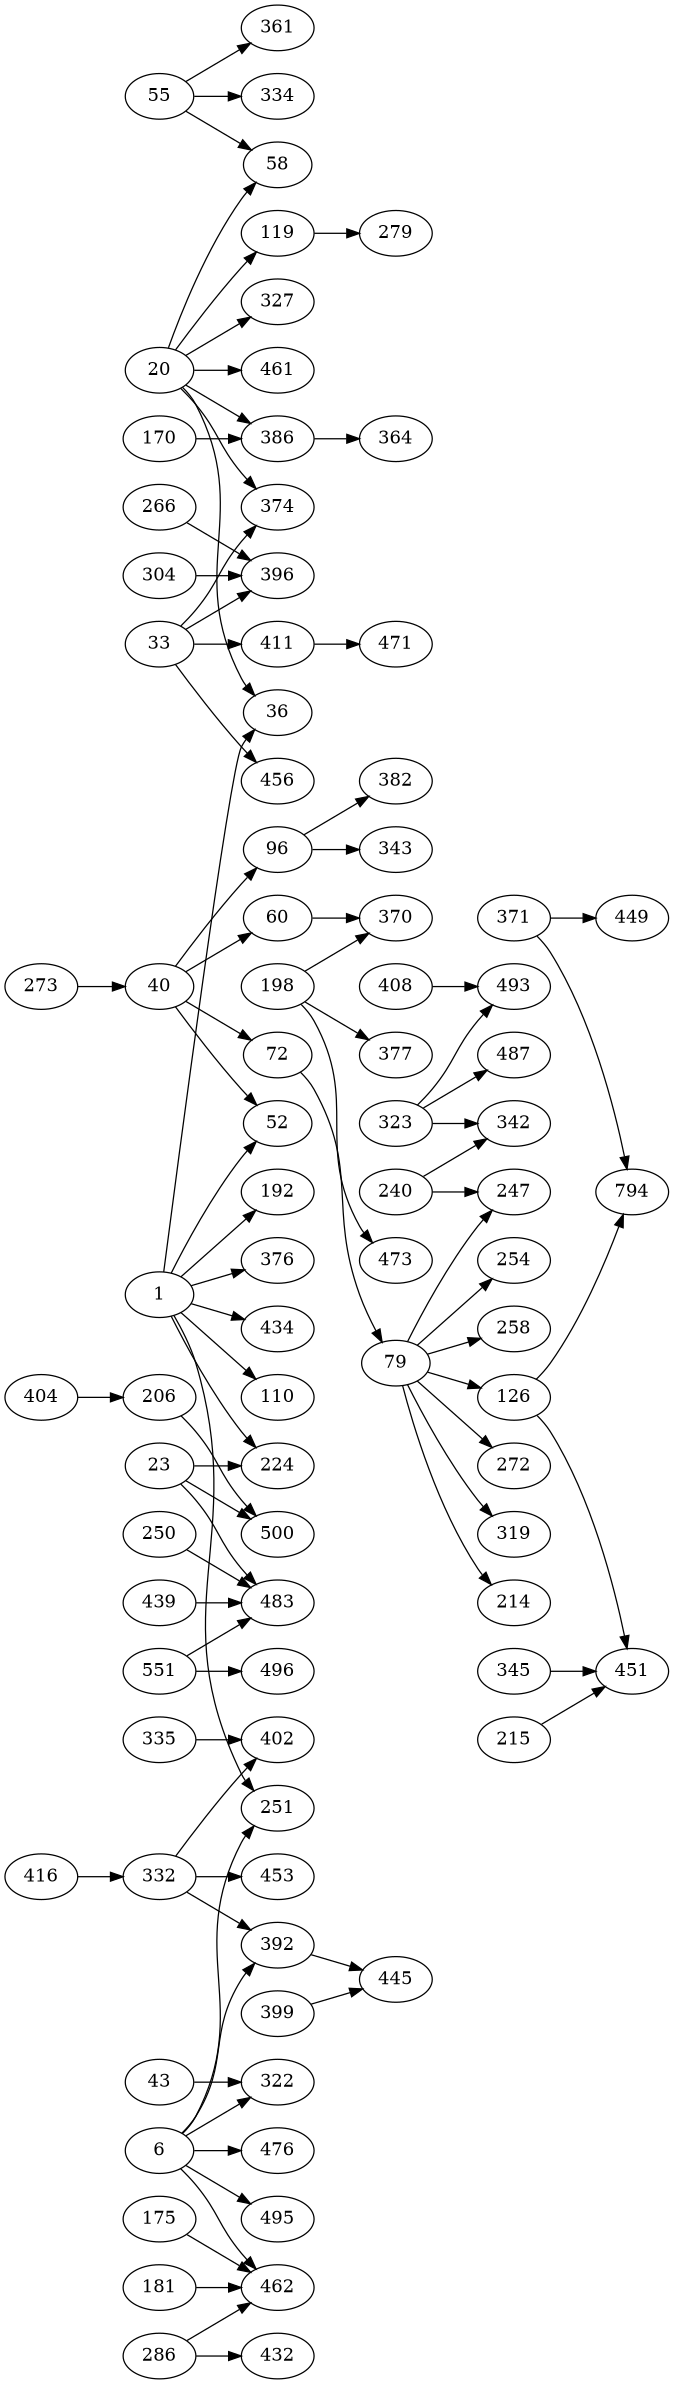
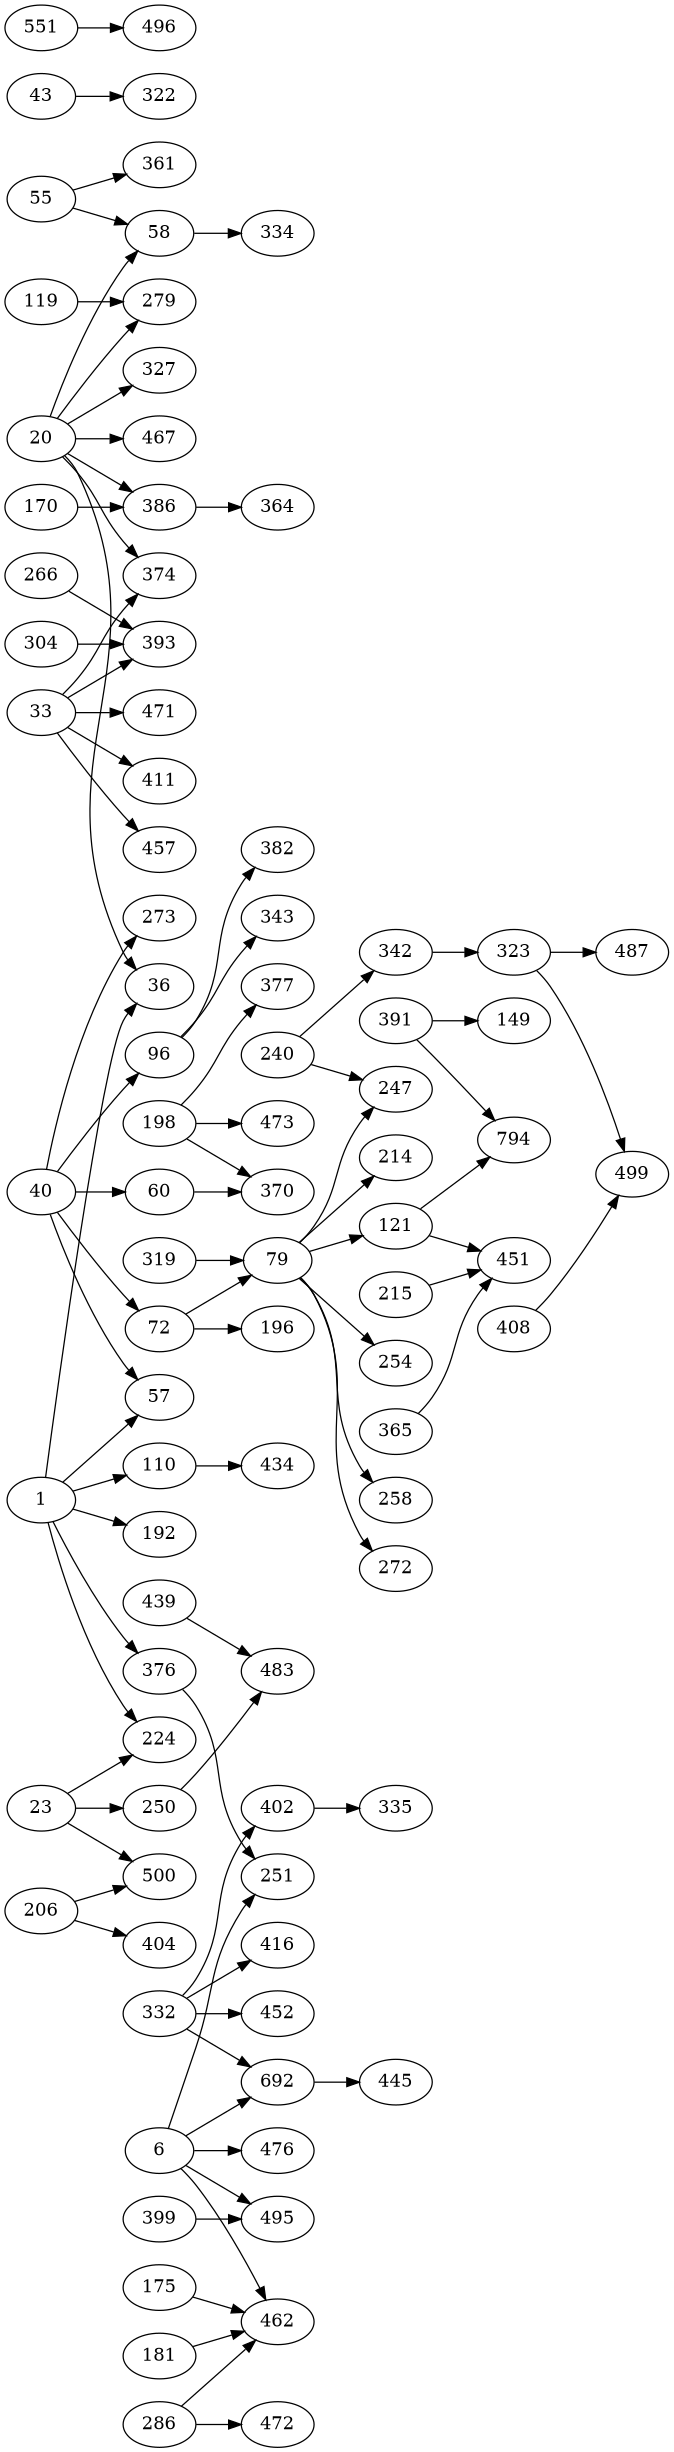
(211, 96) -> (211, 233)
(210, 305) -> (92, 373)
(278, 370) -> (160, 439)
(278, 576) -> (160, 644)
(330, 644) -> (92, 713)
(278, 781) -> (160, 850)
(514, 918) -> (396, 1021)
(632, 918) -> (514, 1021)
(95, 987) -> (77, 1054)
(514, 987) -> (632, 1174)
(278, 1123) -> (160, 1397)
(449, 1123) -> (449, 952)
(212, 1310) -> (212, 1466)
none -> (278, 1329)
(94, 1397) -> (94, 1926)
(514, 1397) -> (396, 1226)
(442, 1448) -> (213, 1260)
(219, 1536) -> (93, 1808)
(210, 1548) -> (218, 1768)
(215, 1639) -> none
(514, 1671) -> (396, 1432)
(212, 1740) -> (330, 1808)
(94, 1877) -> (222, 1977)
(278, 1877) -> (278, 2014)
(278, 1945) -> (278, 2082)
(331, 1998) -> (211, 2219)
(213, 2120) -> none
(278, 2356) -> (278, 2425)
